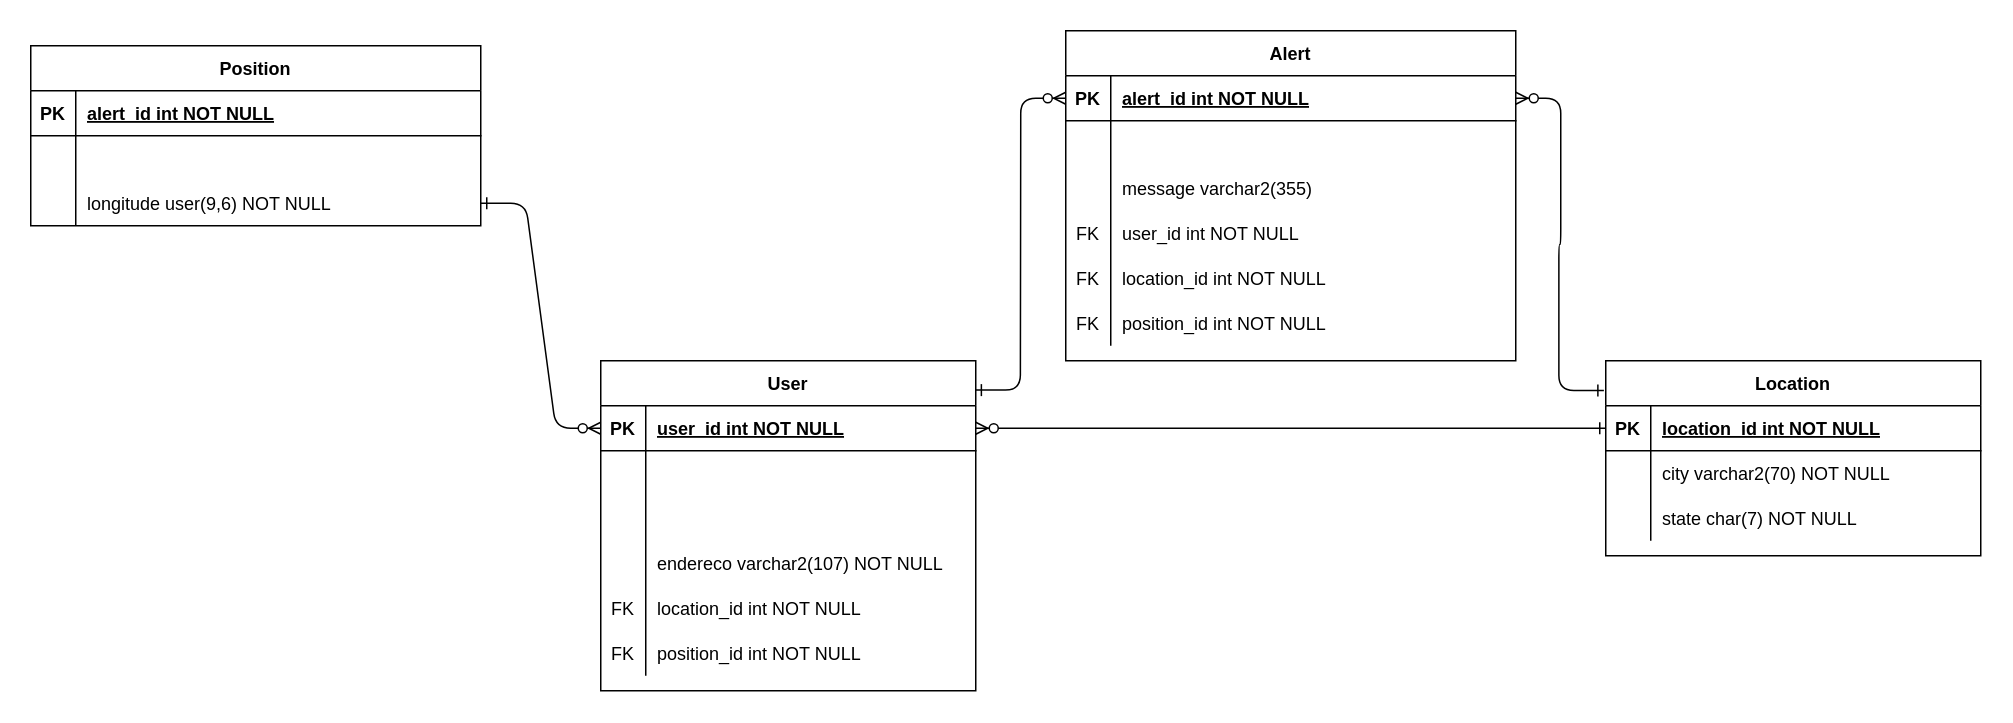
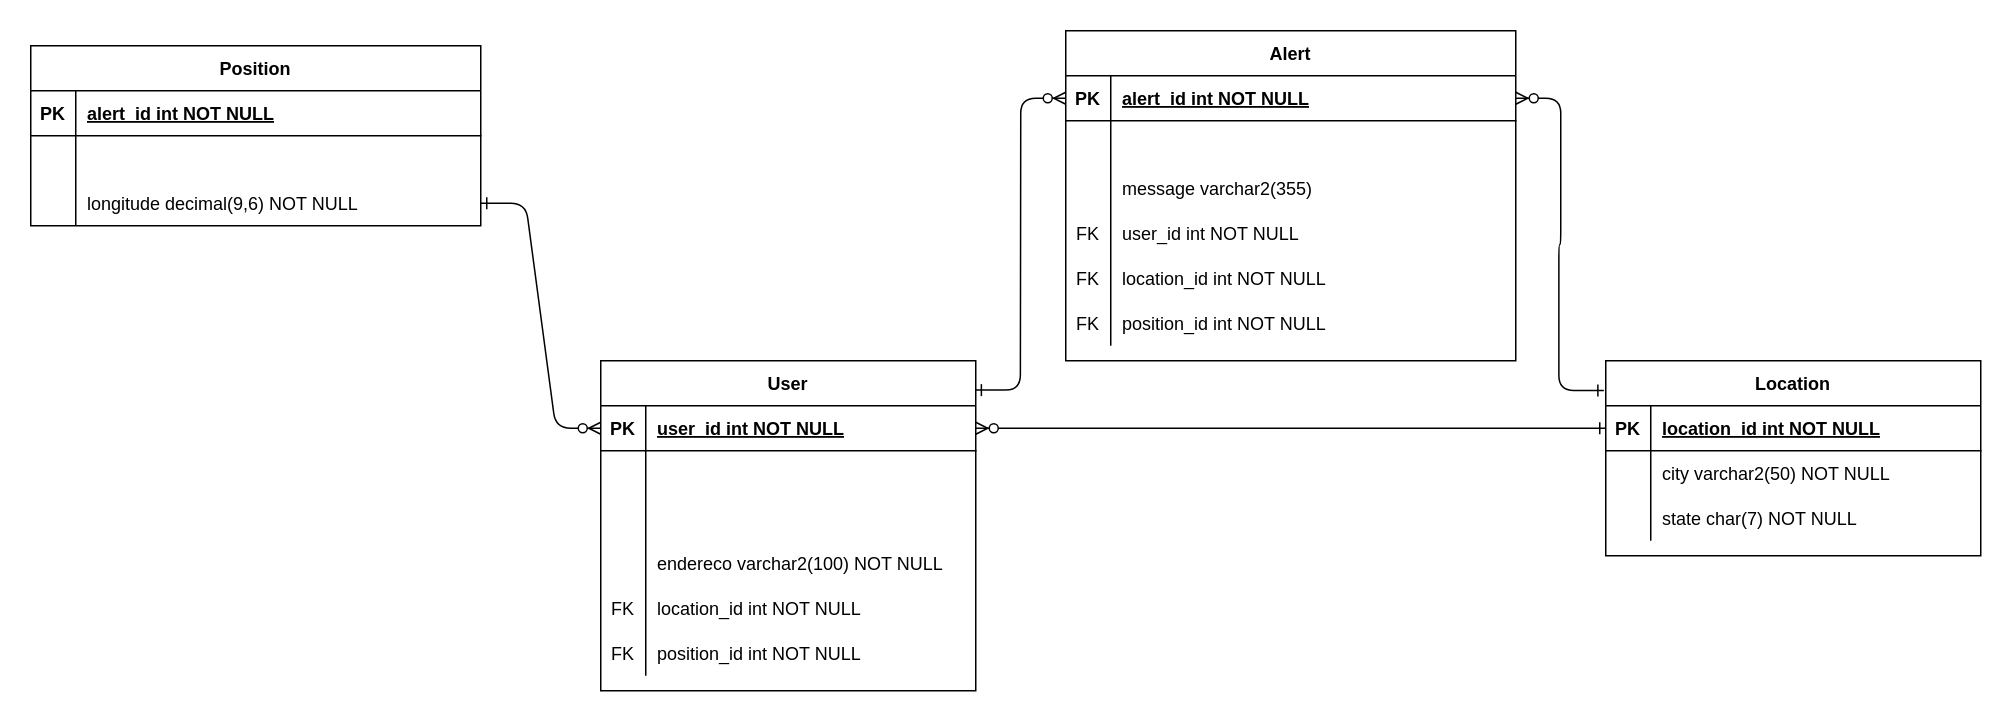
(214, 204) -> (225, 204)
(1784, 474) -> (1784, 474)
(806, 564) -> (806, 564)
